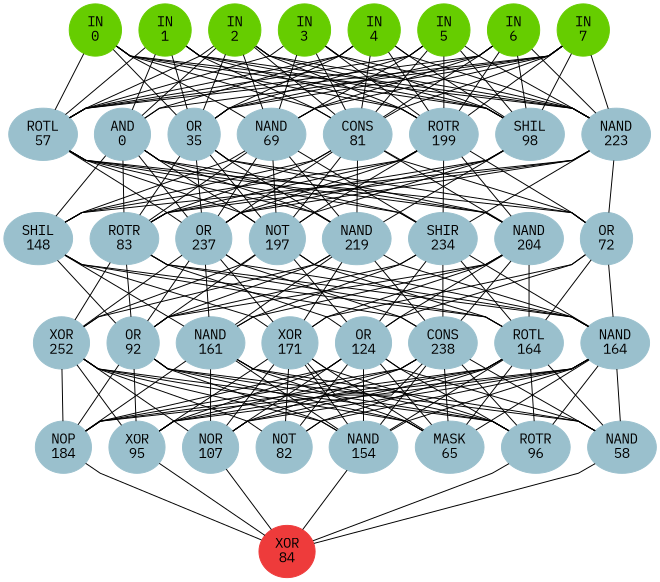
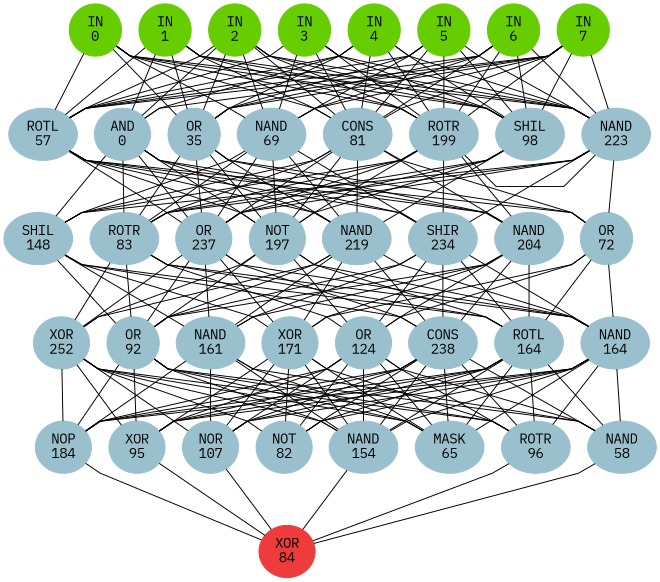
(522, 183) -> (542, 186)
(364, 395) -> (362, 395)
(373, 395) -> none
